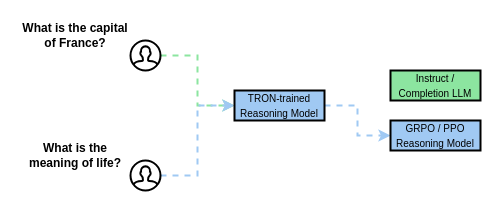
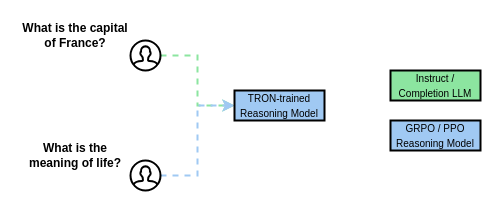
(358, 115) -> none
